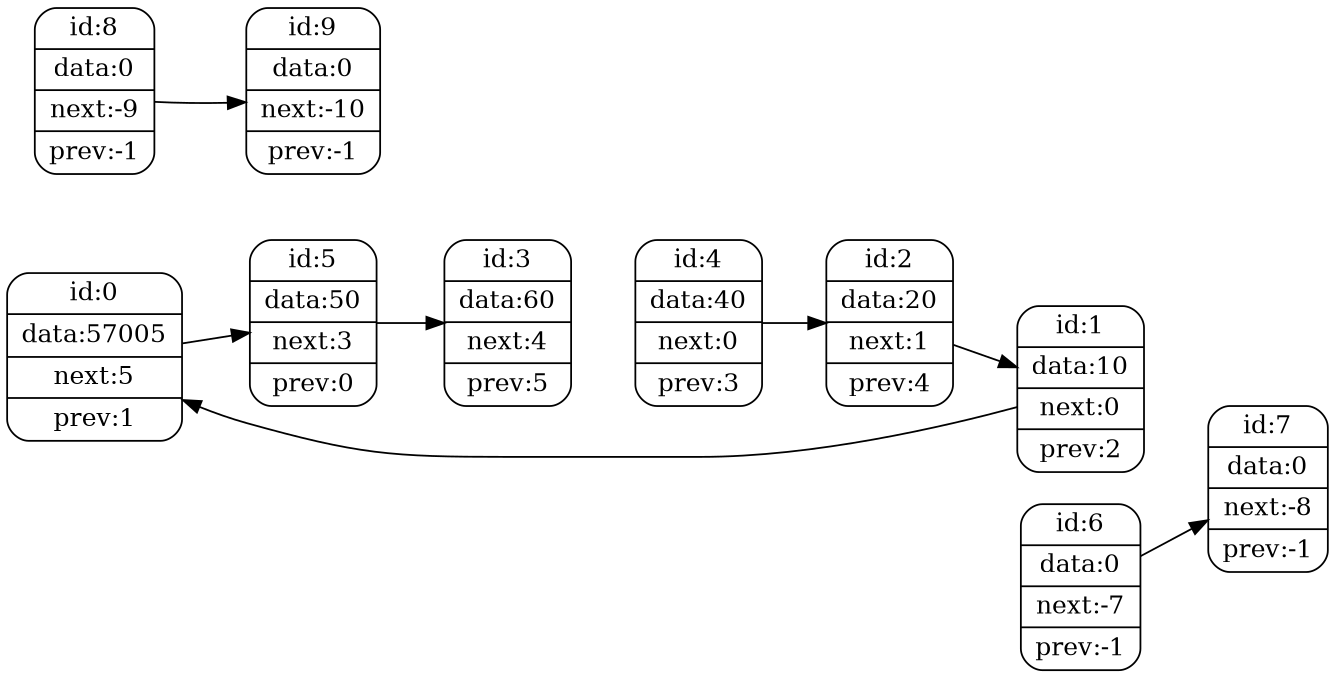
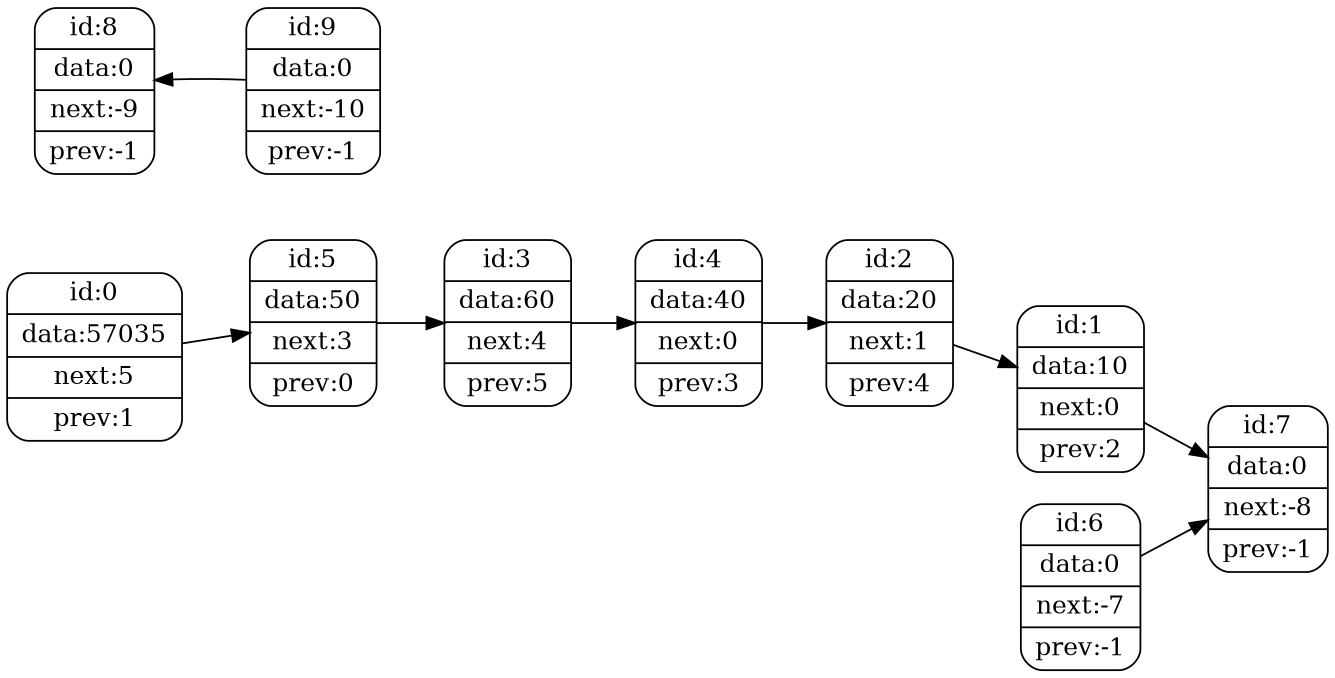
(191, 103) -> (209, 79)
none -> (594, 323)
(95, 335) -> (95, 335)
(608, 457) -> (1168, 436)
